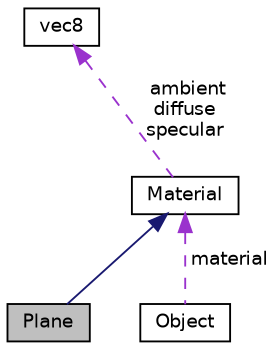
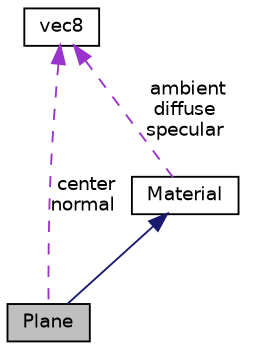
none -> (50, 184)
(185, 323) -> none
